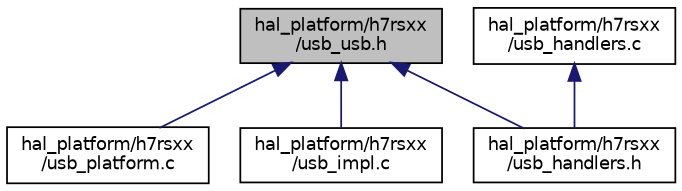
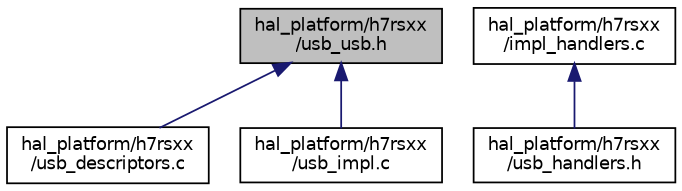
(574, 36) -> (574, 36)
(466, 100) -> none
(108, 155) -> (108, 155)
